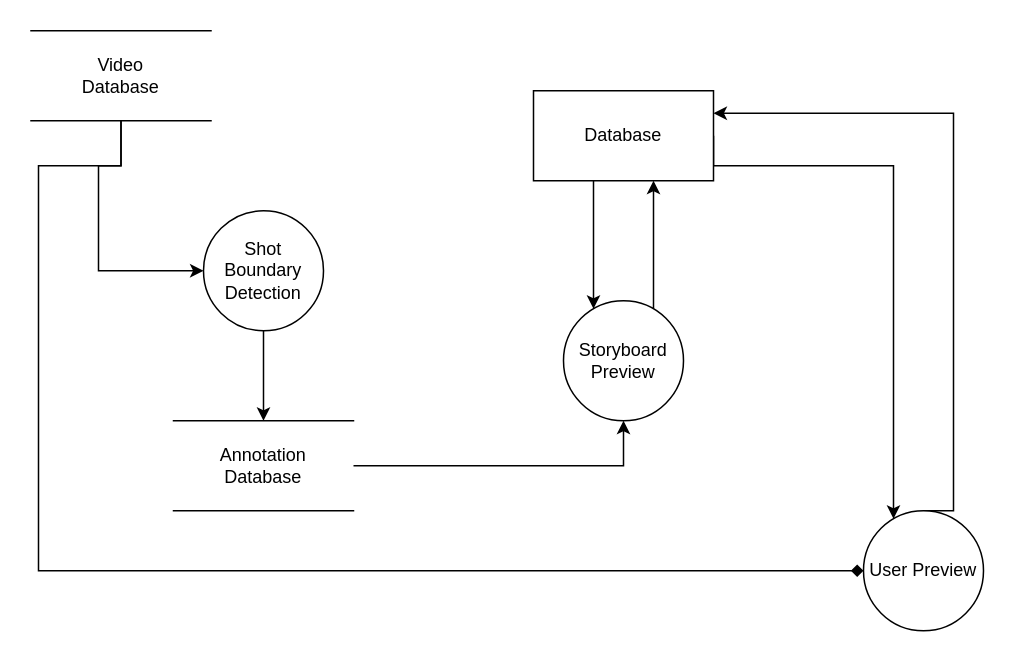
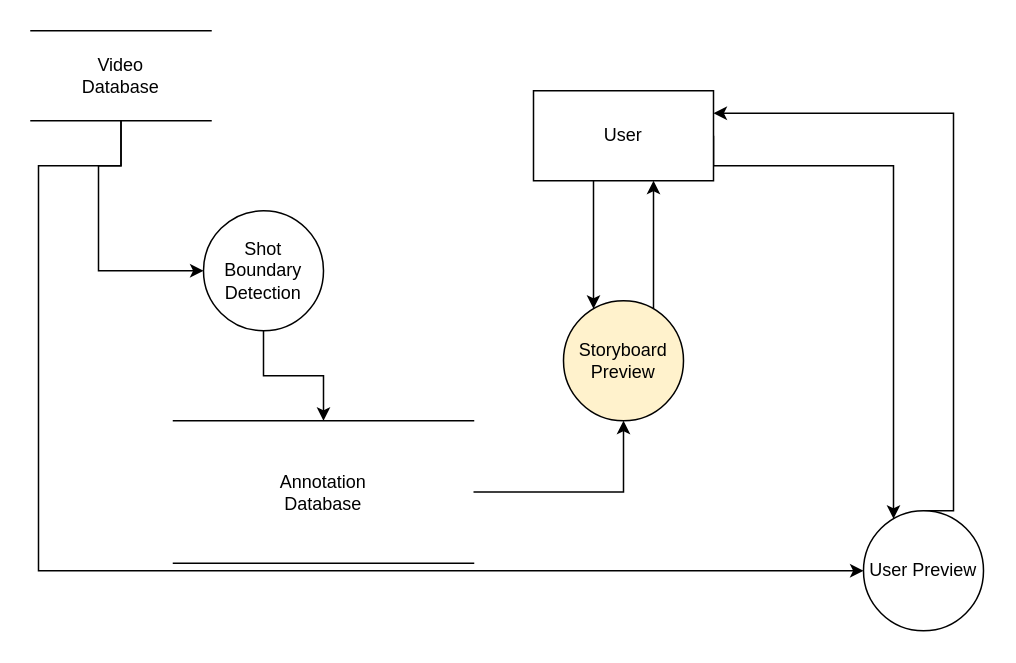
(623, 136) -> (623, 136)
(623, 361) -> (623, 361)
(263, 466) -> (323, 492)
(851, 571) -> (852, 571)
